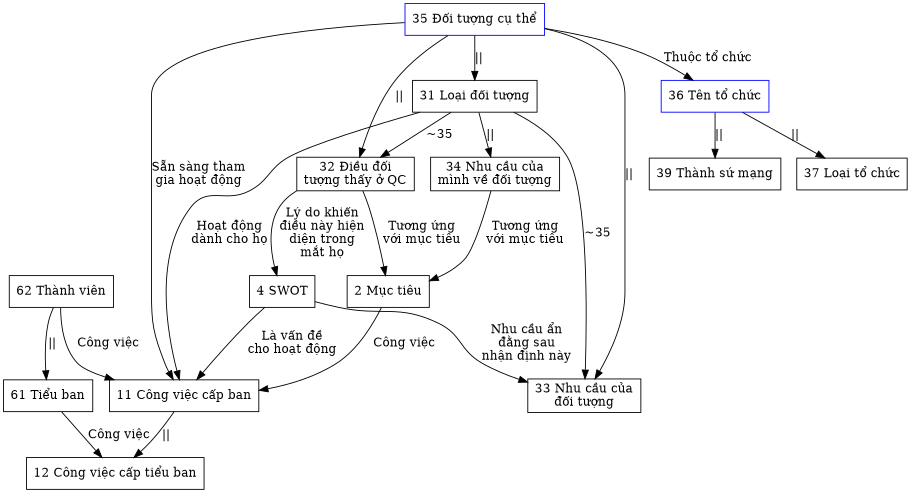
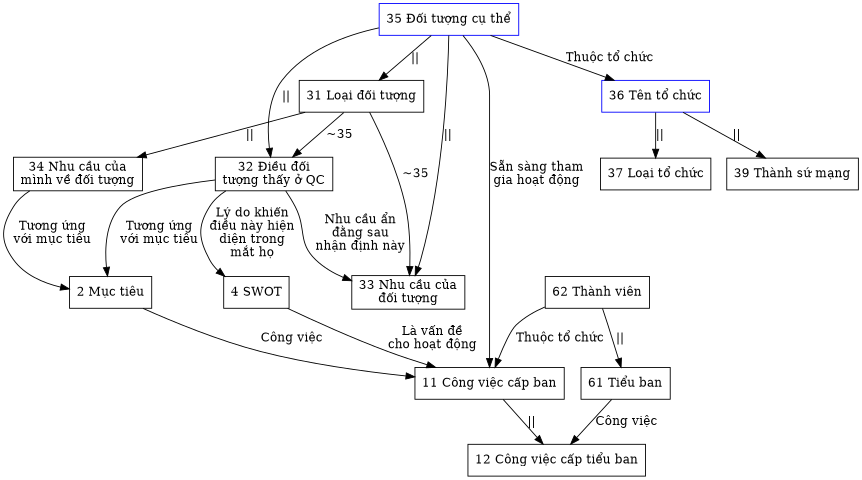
(229, 196) -> none
(426, 318) -> (304, 242)
(108, 343) -> (560, 338)
